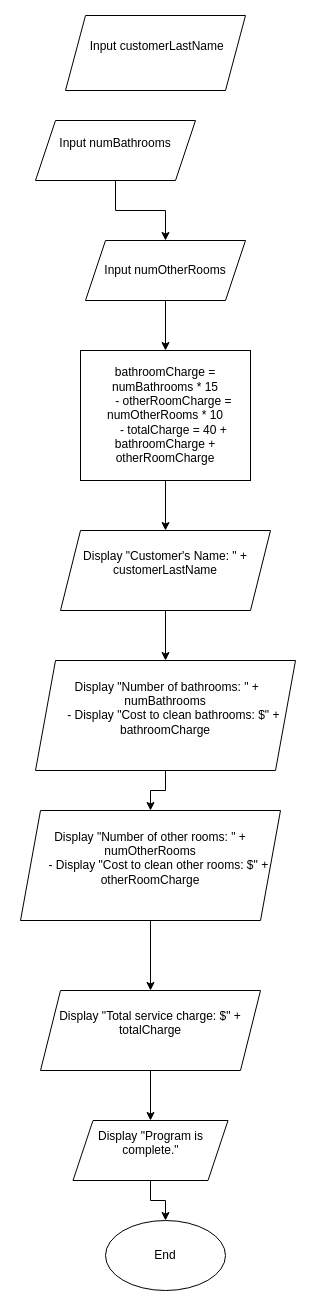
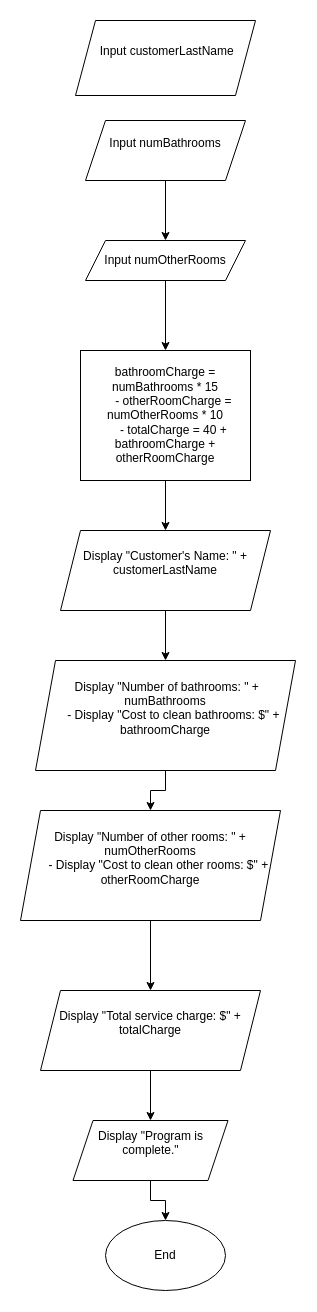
(156, 53) -> (166, 58)
(116, 151) -> (166, 151)
(166, 271) -> (166, 261)
